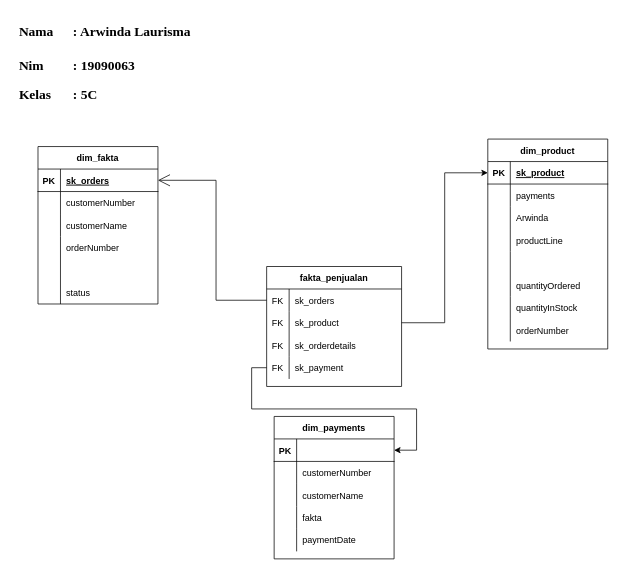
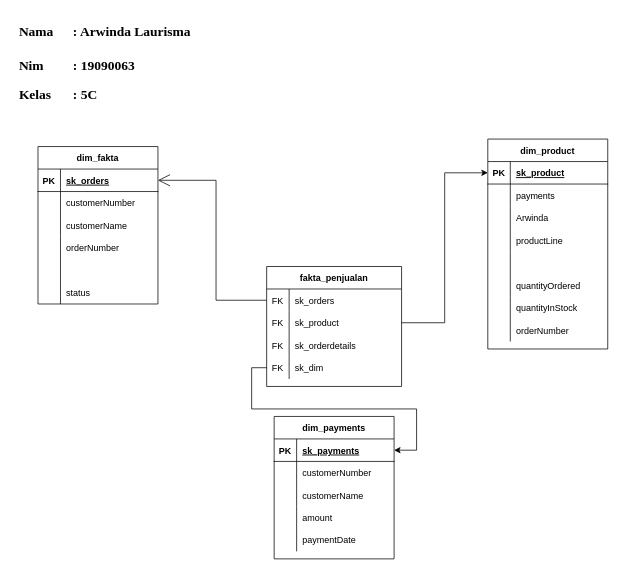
(320, 368) -> (309, 368)
none -> (345, 450)
(315, 518) -> (317, 518)
